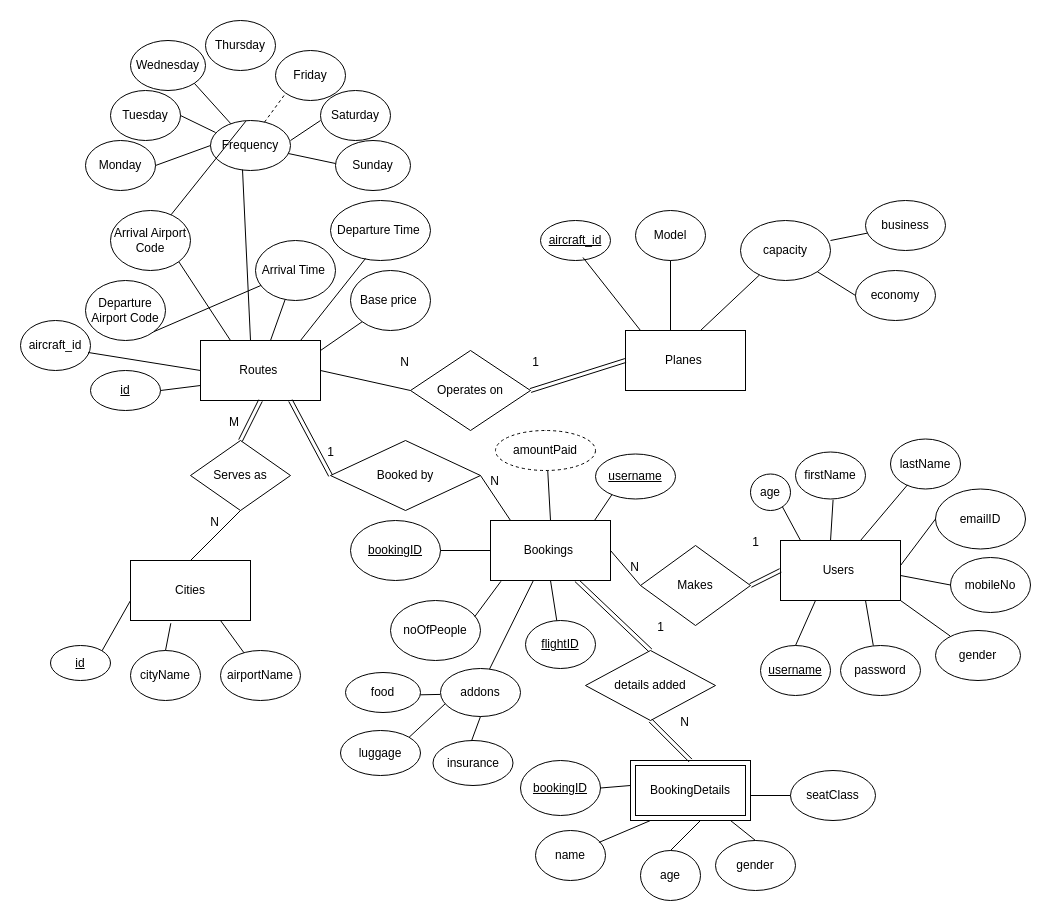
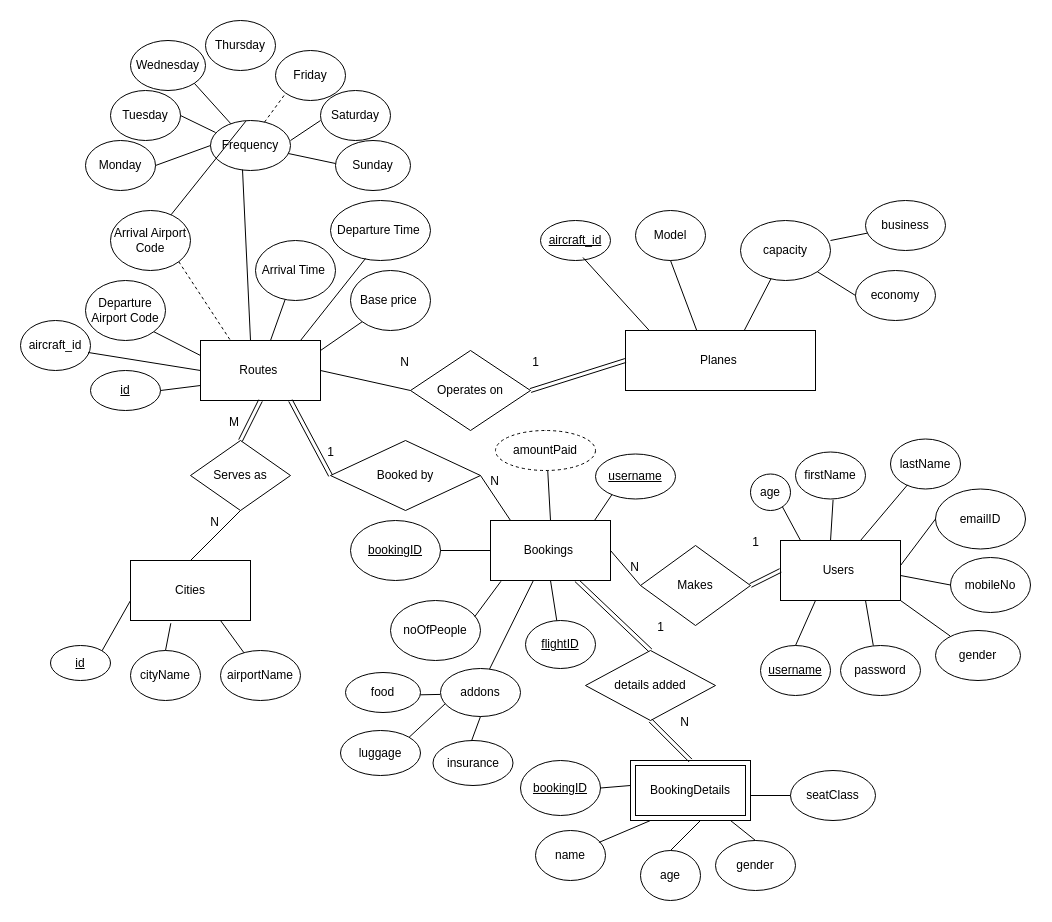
(204, 299) -> (204, 299)
(207, 309) -> (177, 344)
(686, 361) -> (721, 361)
